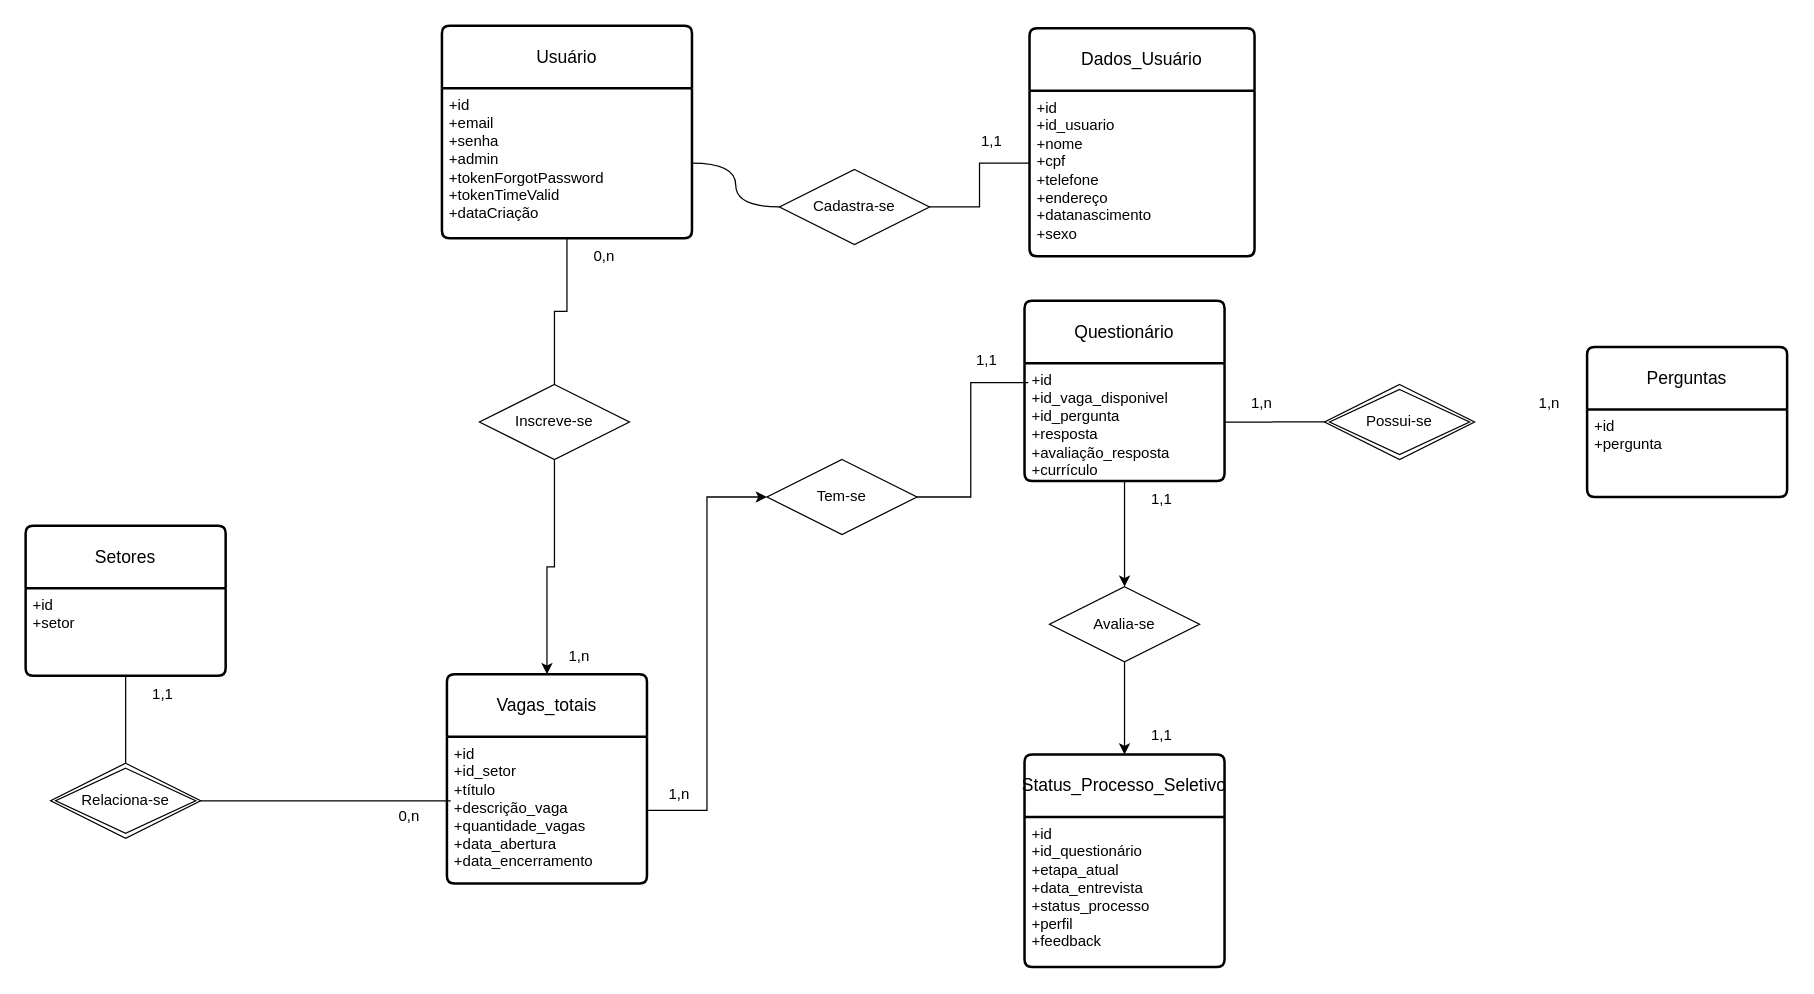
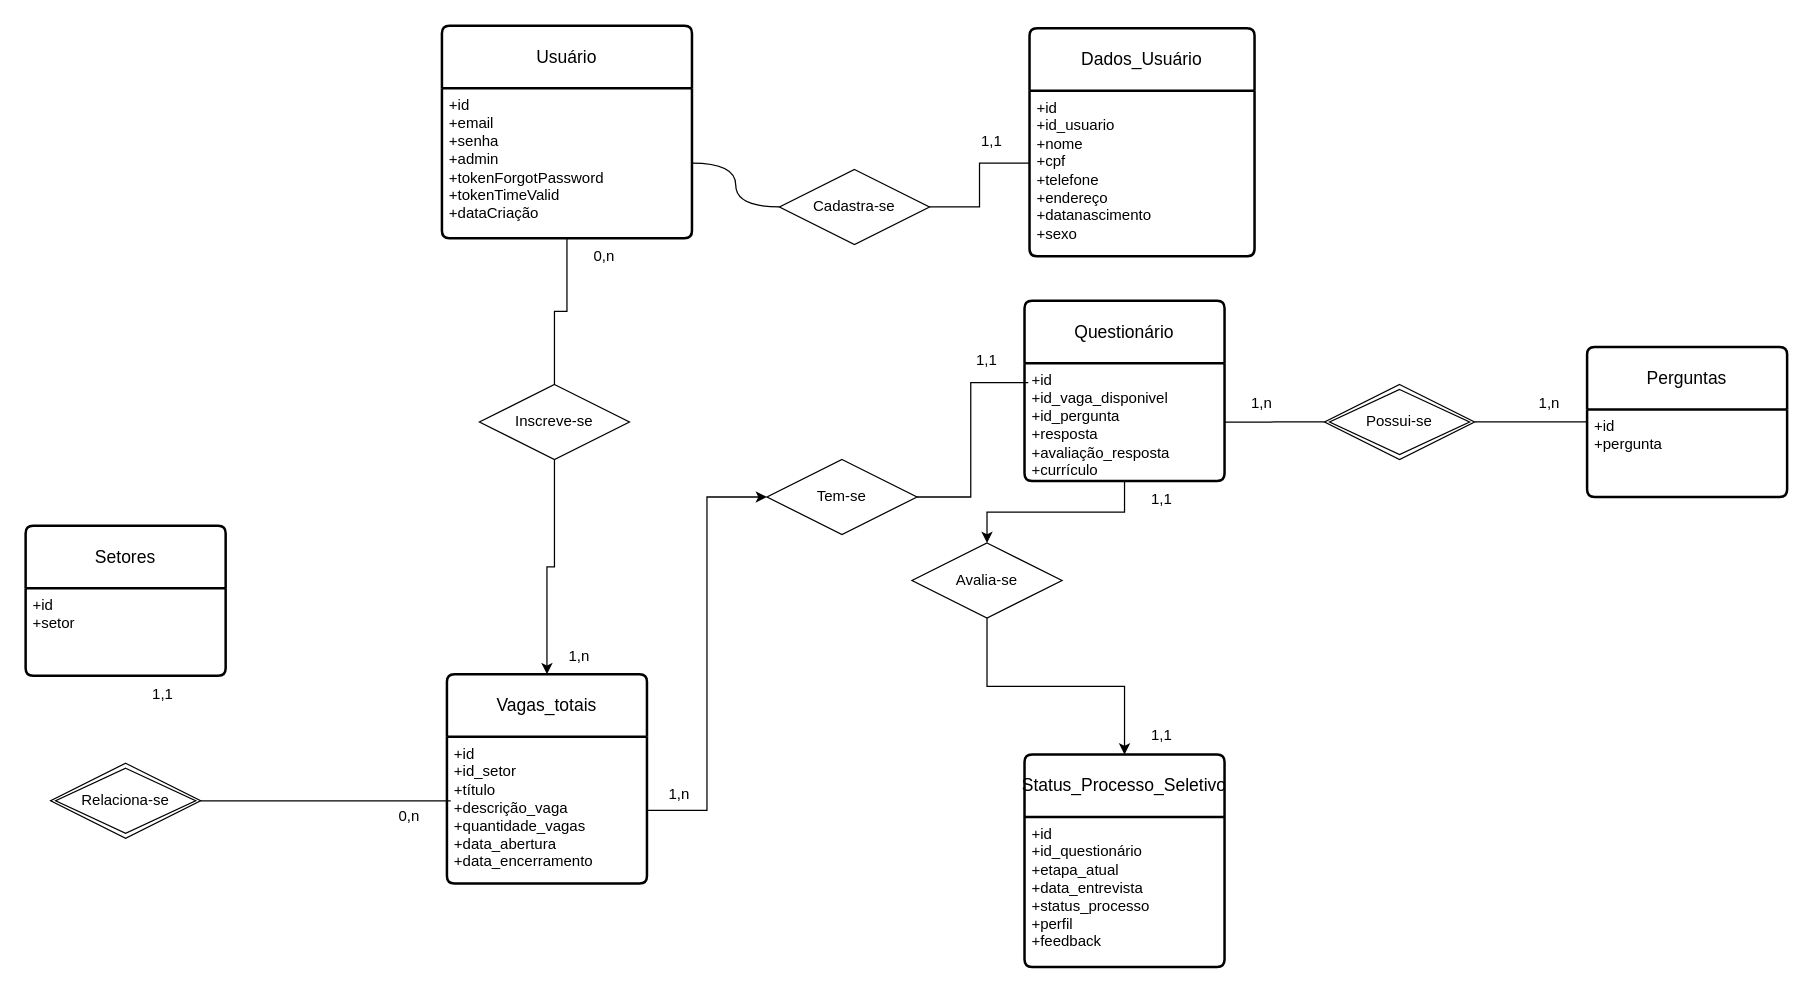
none -> (1530, 422)
(1124, 624) -> (987, 580)
(126, 720) -> none
